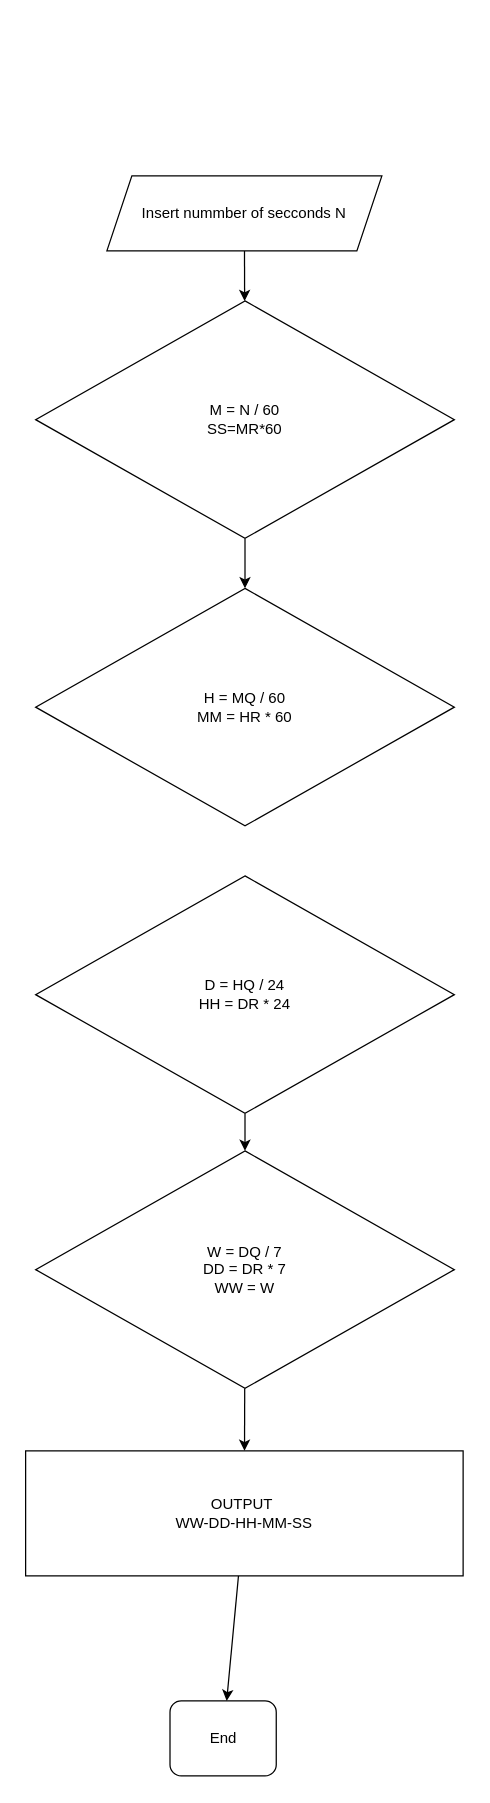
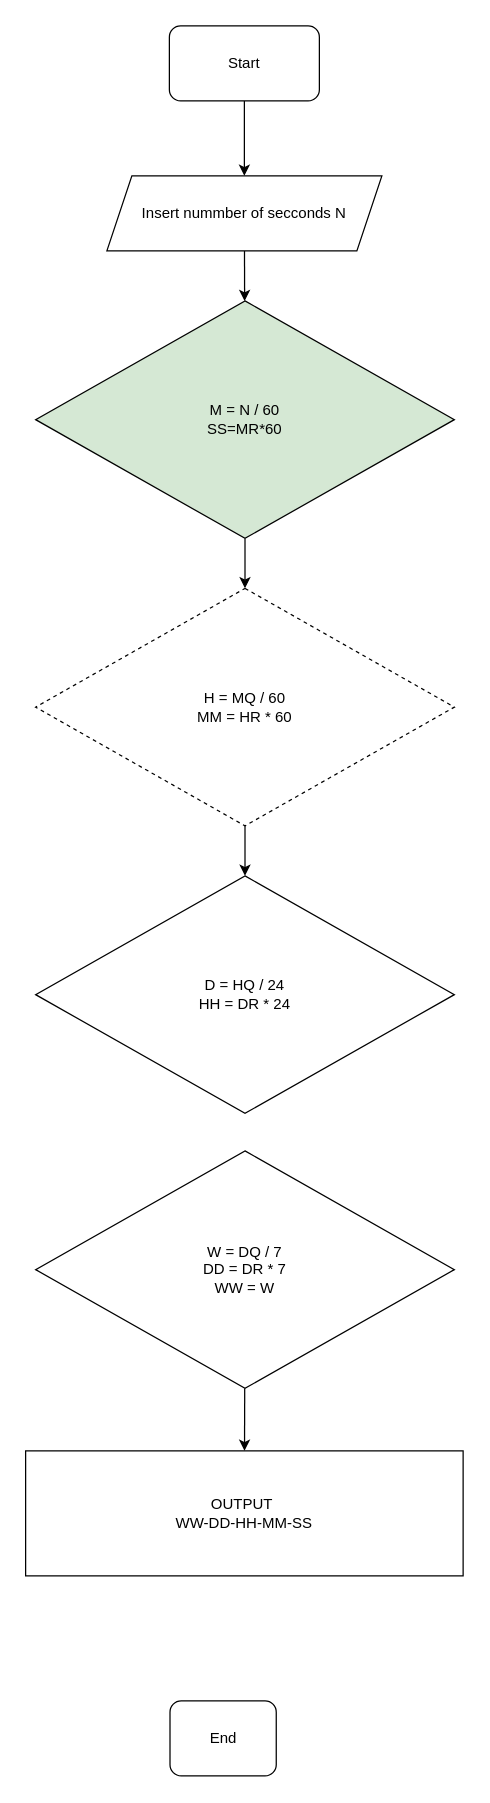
none -> (244, 63)
none -> (244, 134)
(245, 419) -> (245, 419)
(245, 707) -> (245, 707)
none -> (245, 847)
(245, 1127) -> none
(233, 1634) -> none
